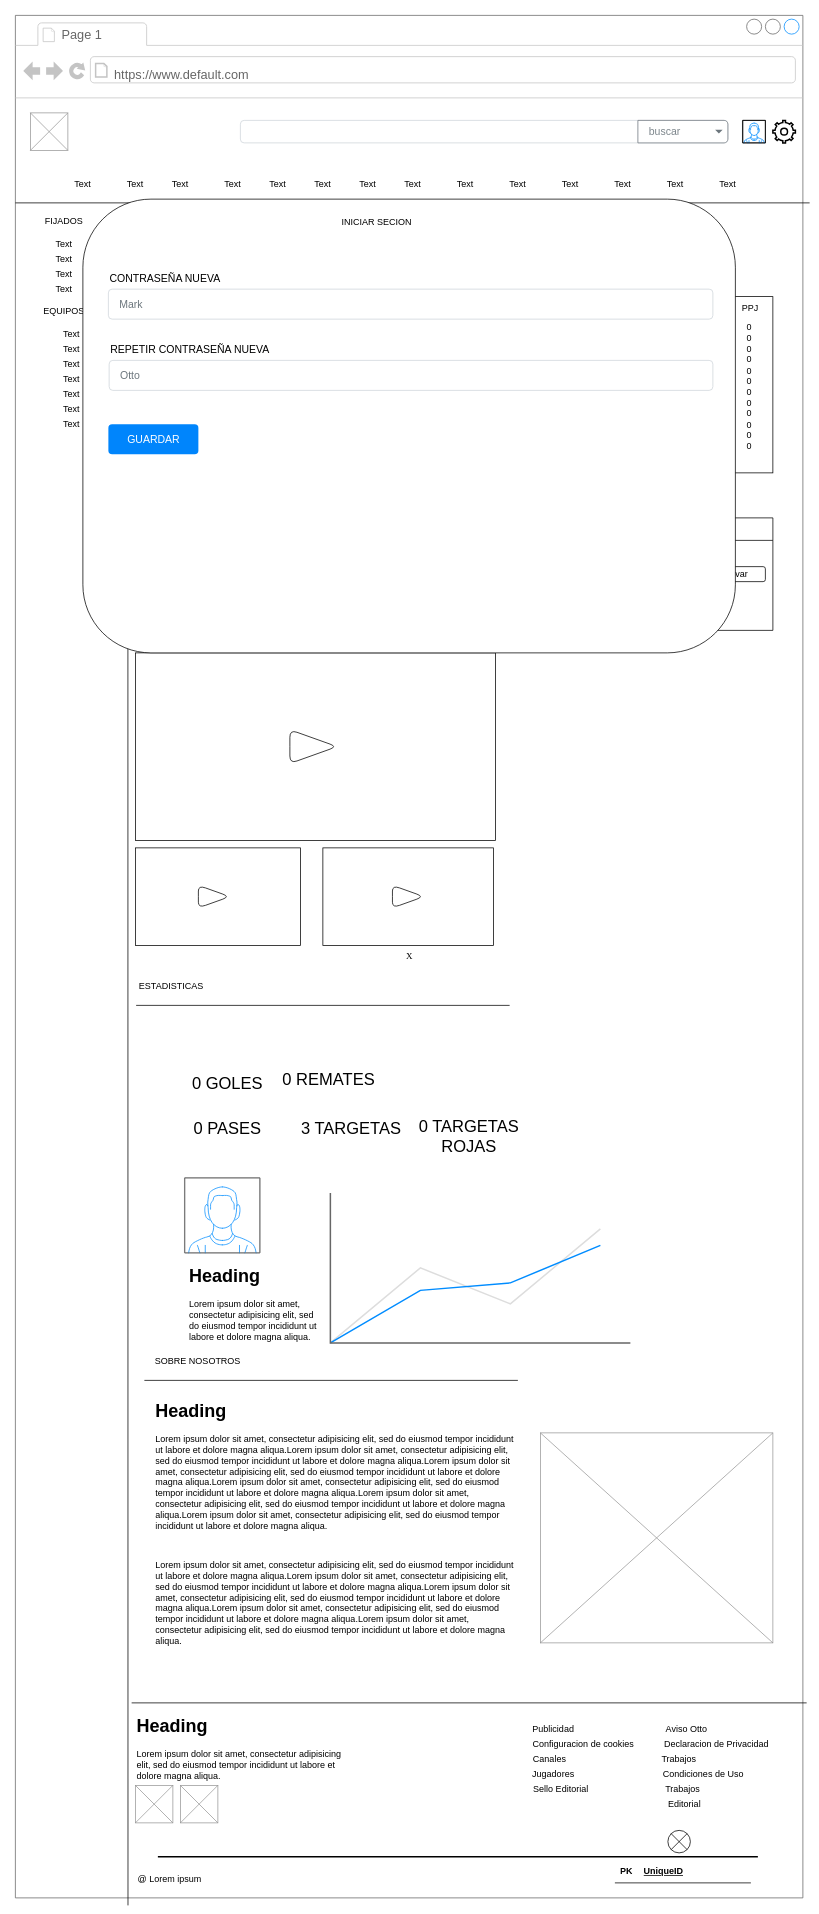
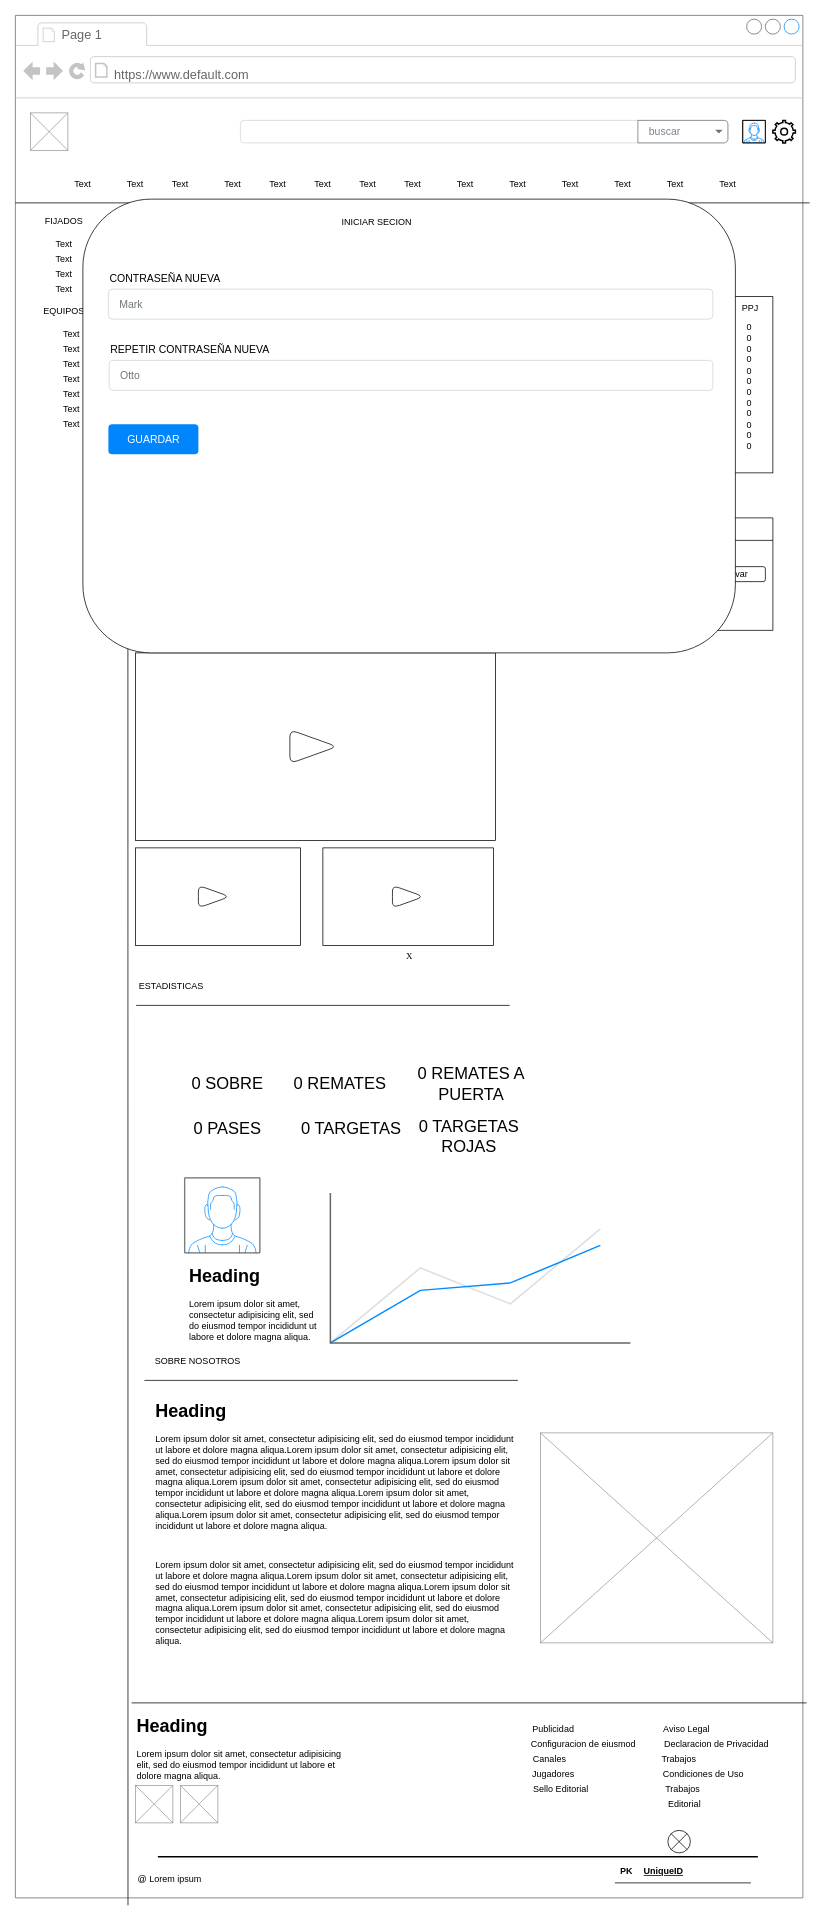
(329, 1080) -> (340, 1084)
(228, 1084) -> (228, 1084)
none -> (471, 1084)
(351, 1129) -> (351, 1129)
(687, 1729) -> (687, 1729)
(584, 1744) -> (584, 1744)
